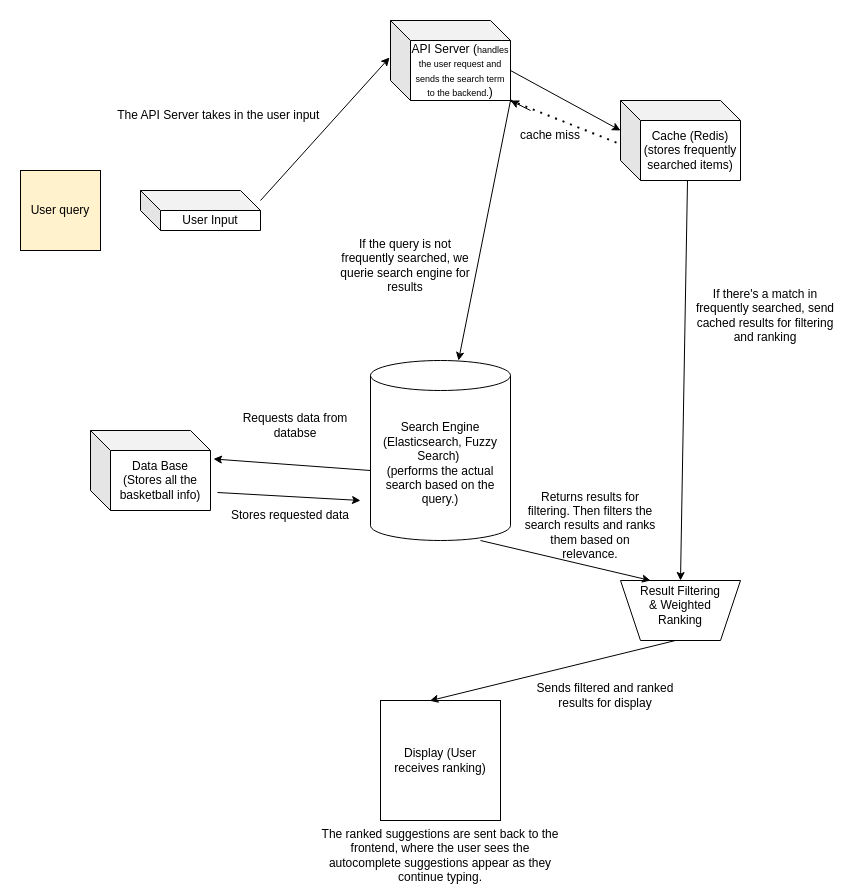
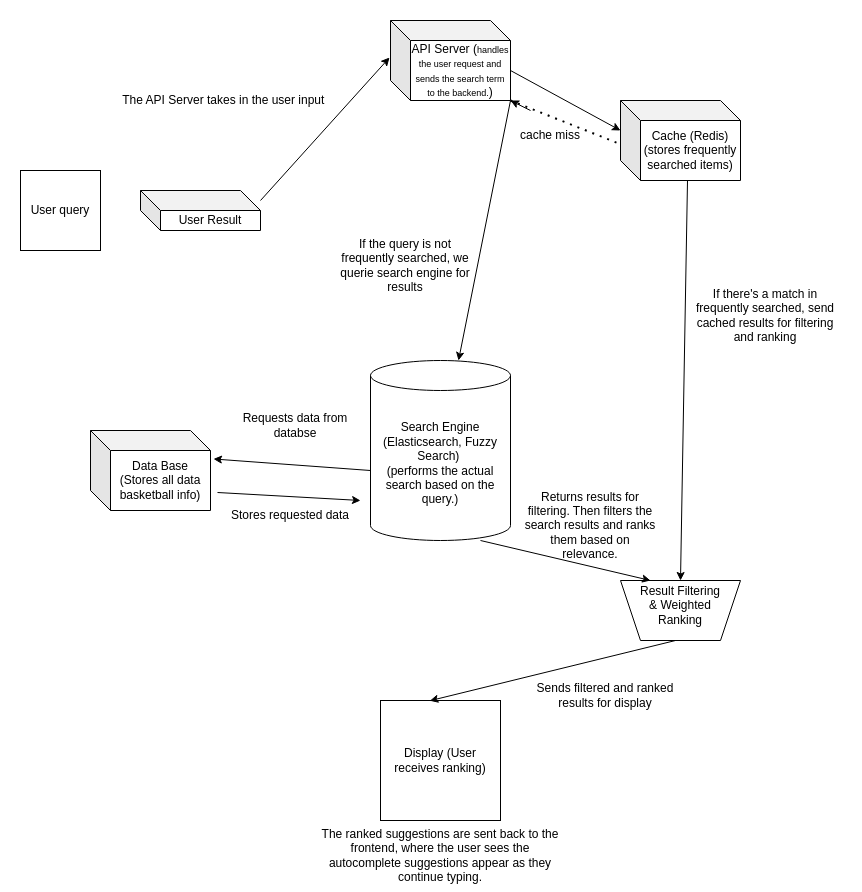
(221, 116) -> (226, 101)
(61, 211) -> (61, 211)
(211, 221) -> (211, 221)
(161, 481) -> (161, 481)
